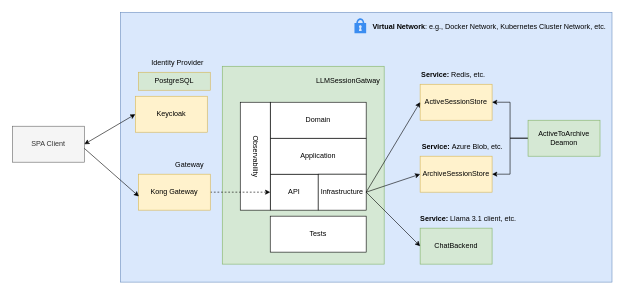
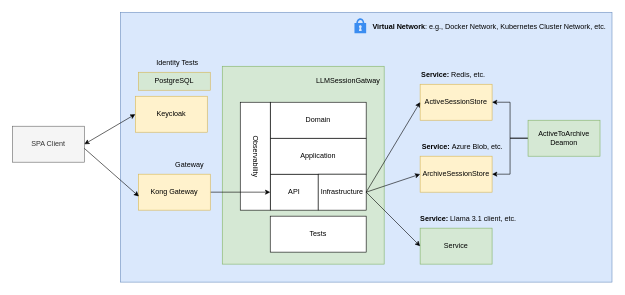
(178, 63) -> (178, 63)
(237, 192) -> (237, 192)
(456, 246) -> (456, 246)
